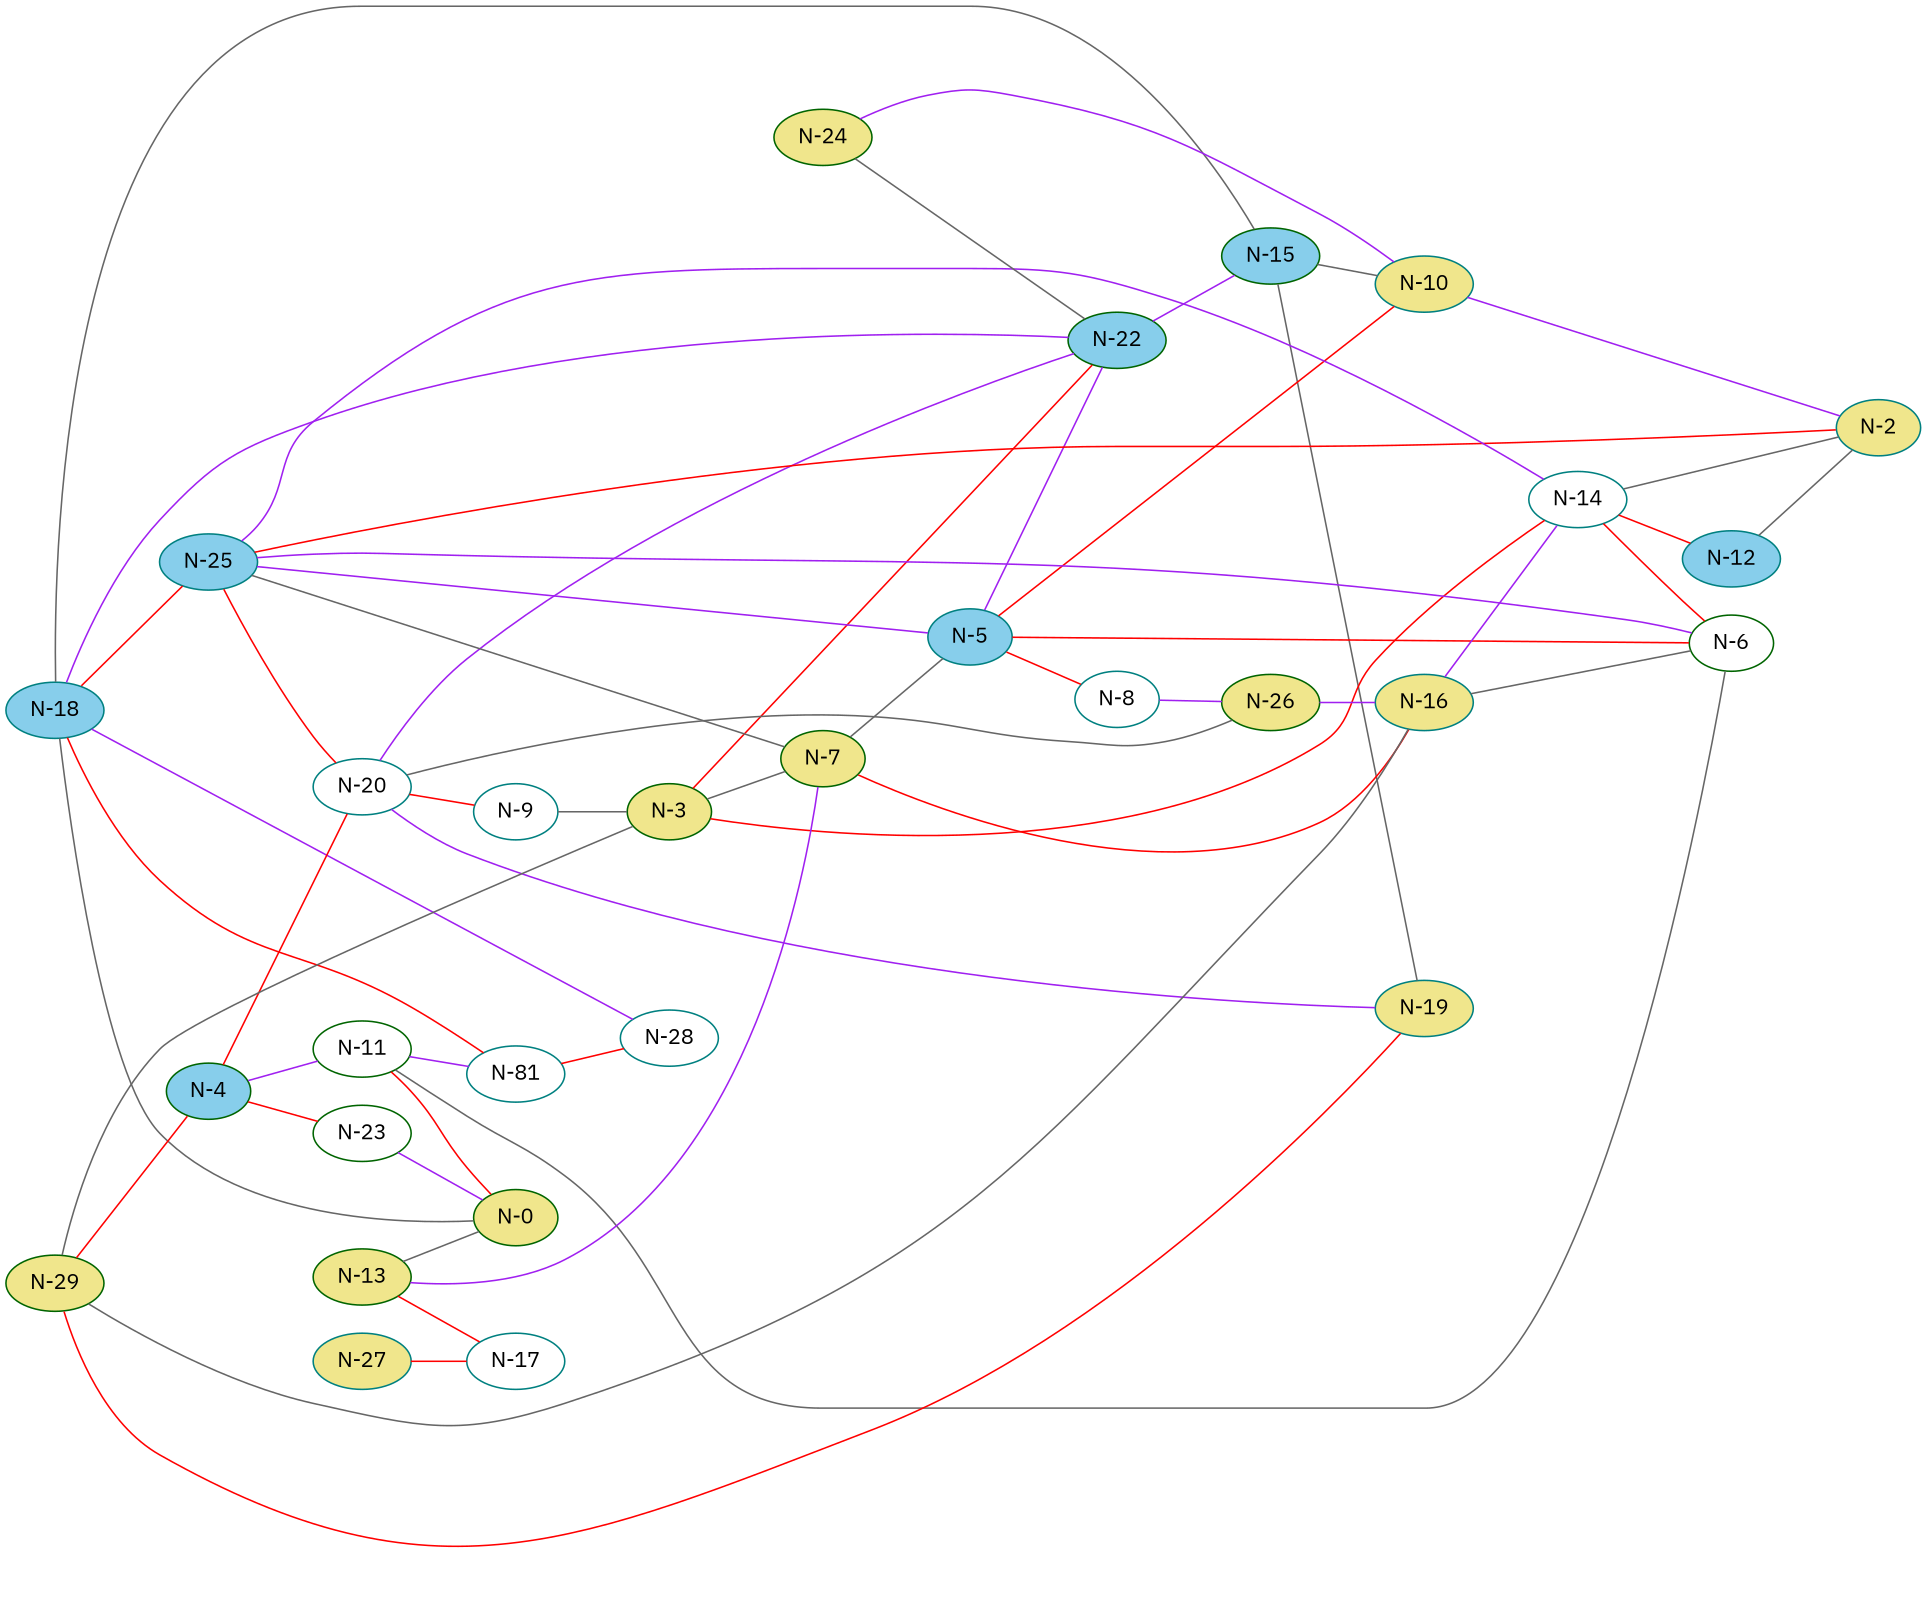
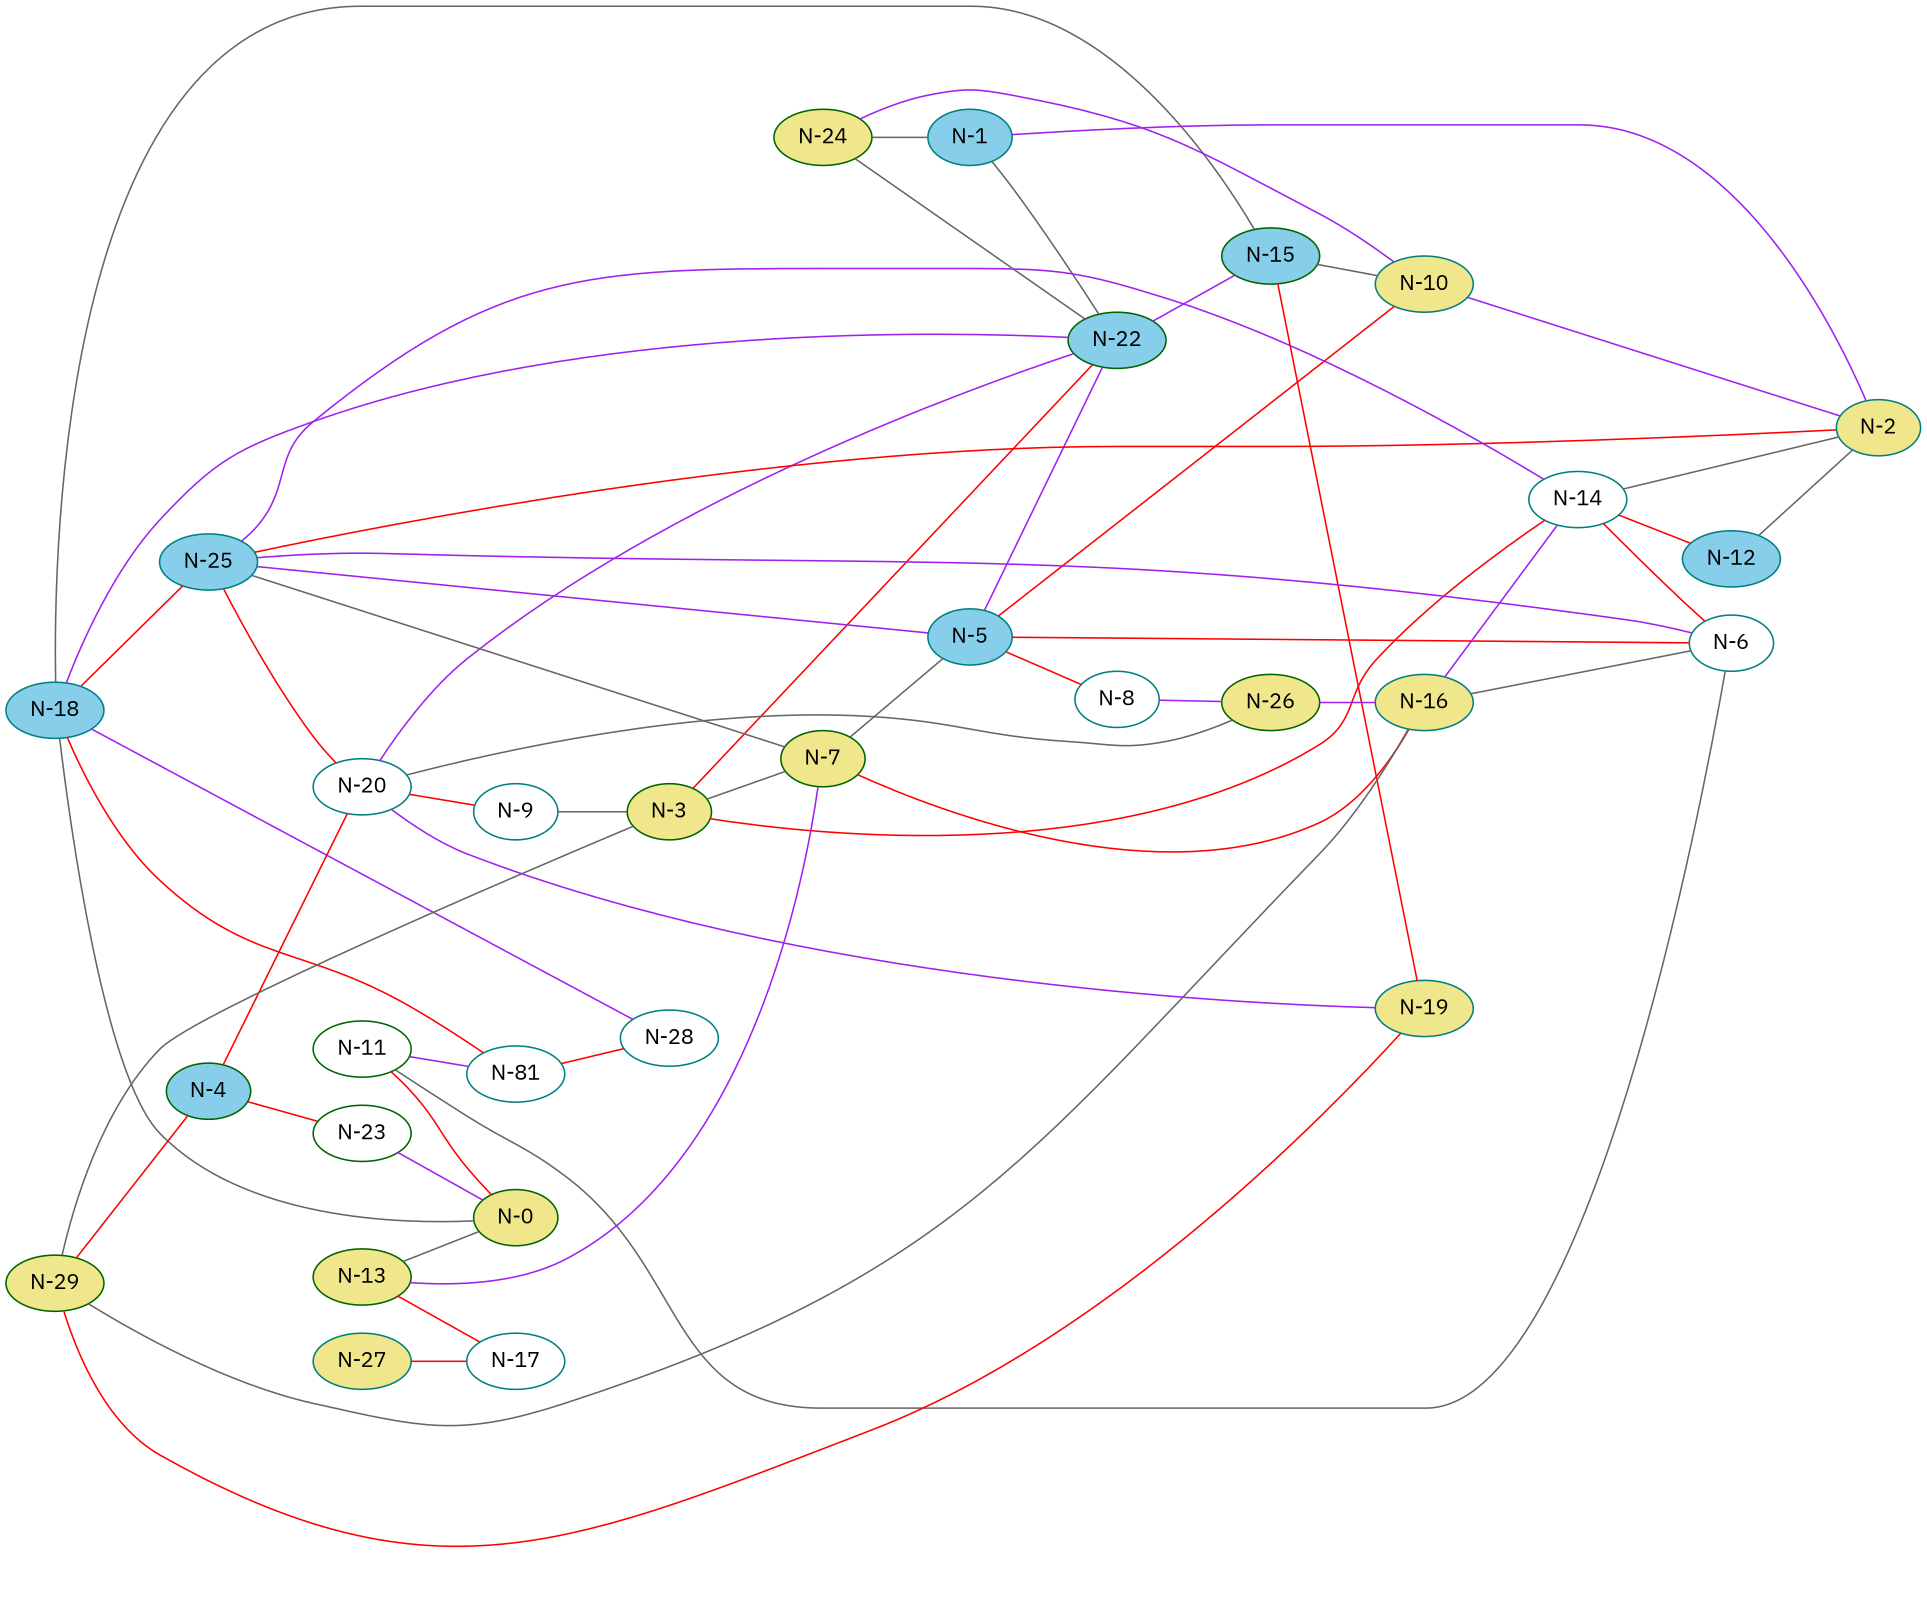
none -> (970, 137)
(1344, 615) -> (1344, 615)
(1731, 643) -> (1731, 643)
(283, 1071) -> none
